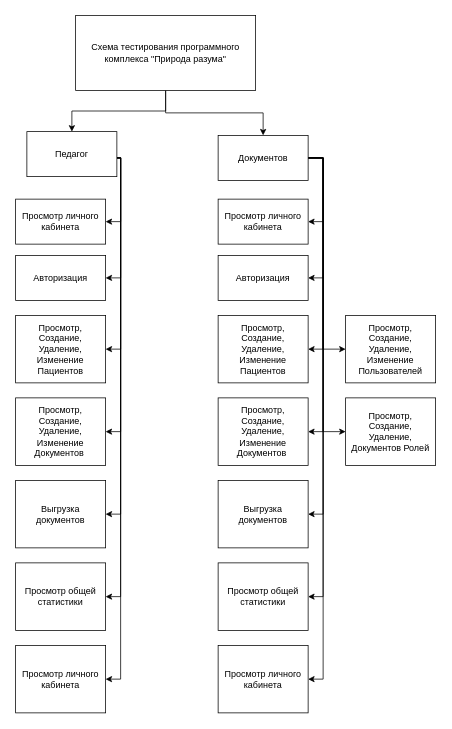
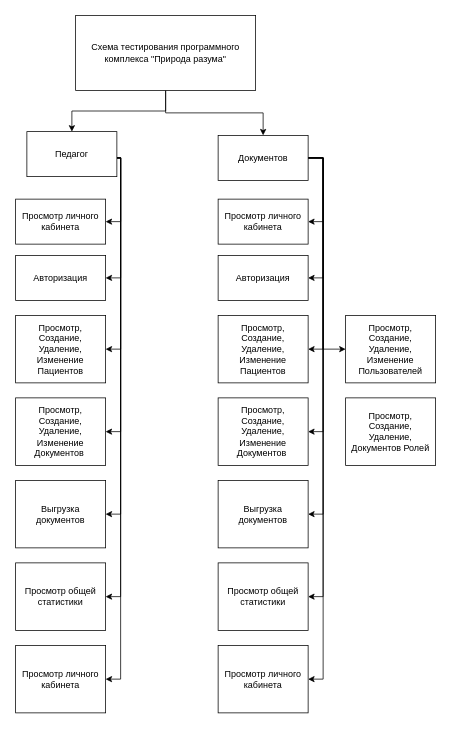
(332, 432) -> none
